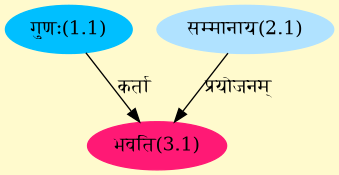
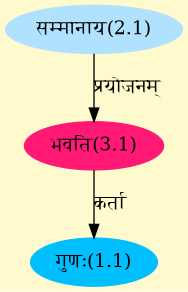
(108, 82) -> (94, 197)
